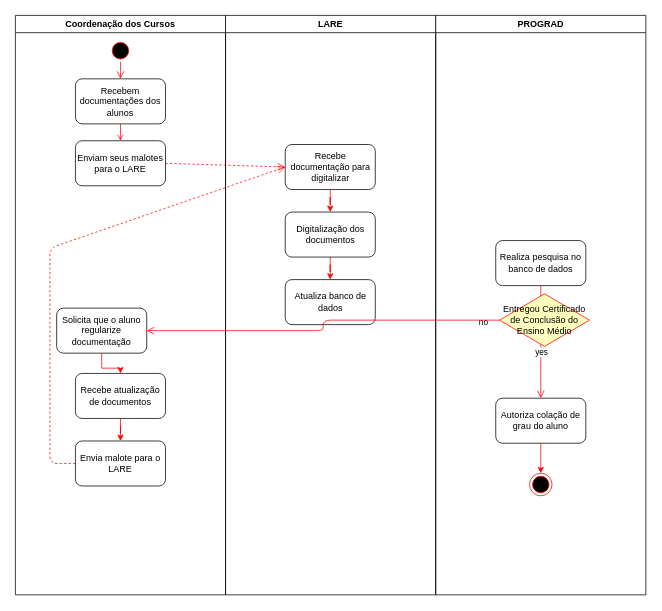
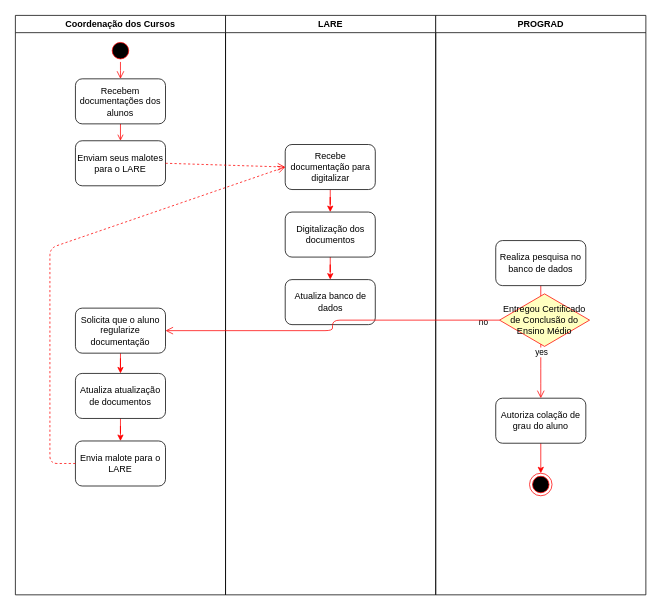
(102, 330) -> (120, 330)
(120, 396) -> (120, 396)
